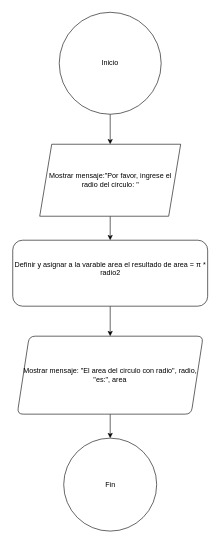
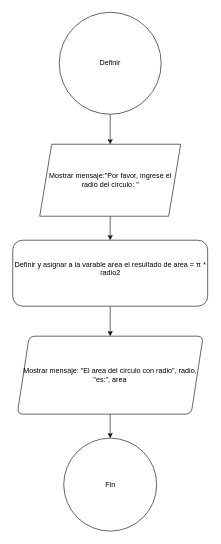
(110, 63) -> (110, 63)
